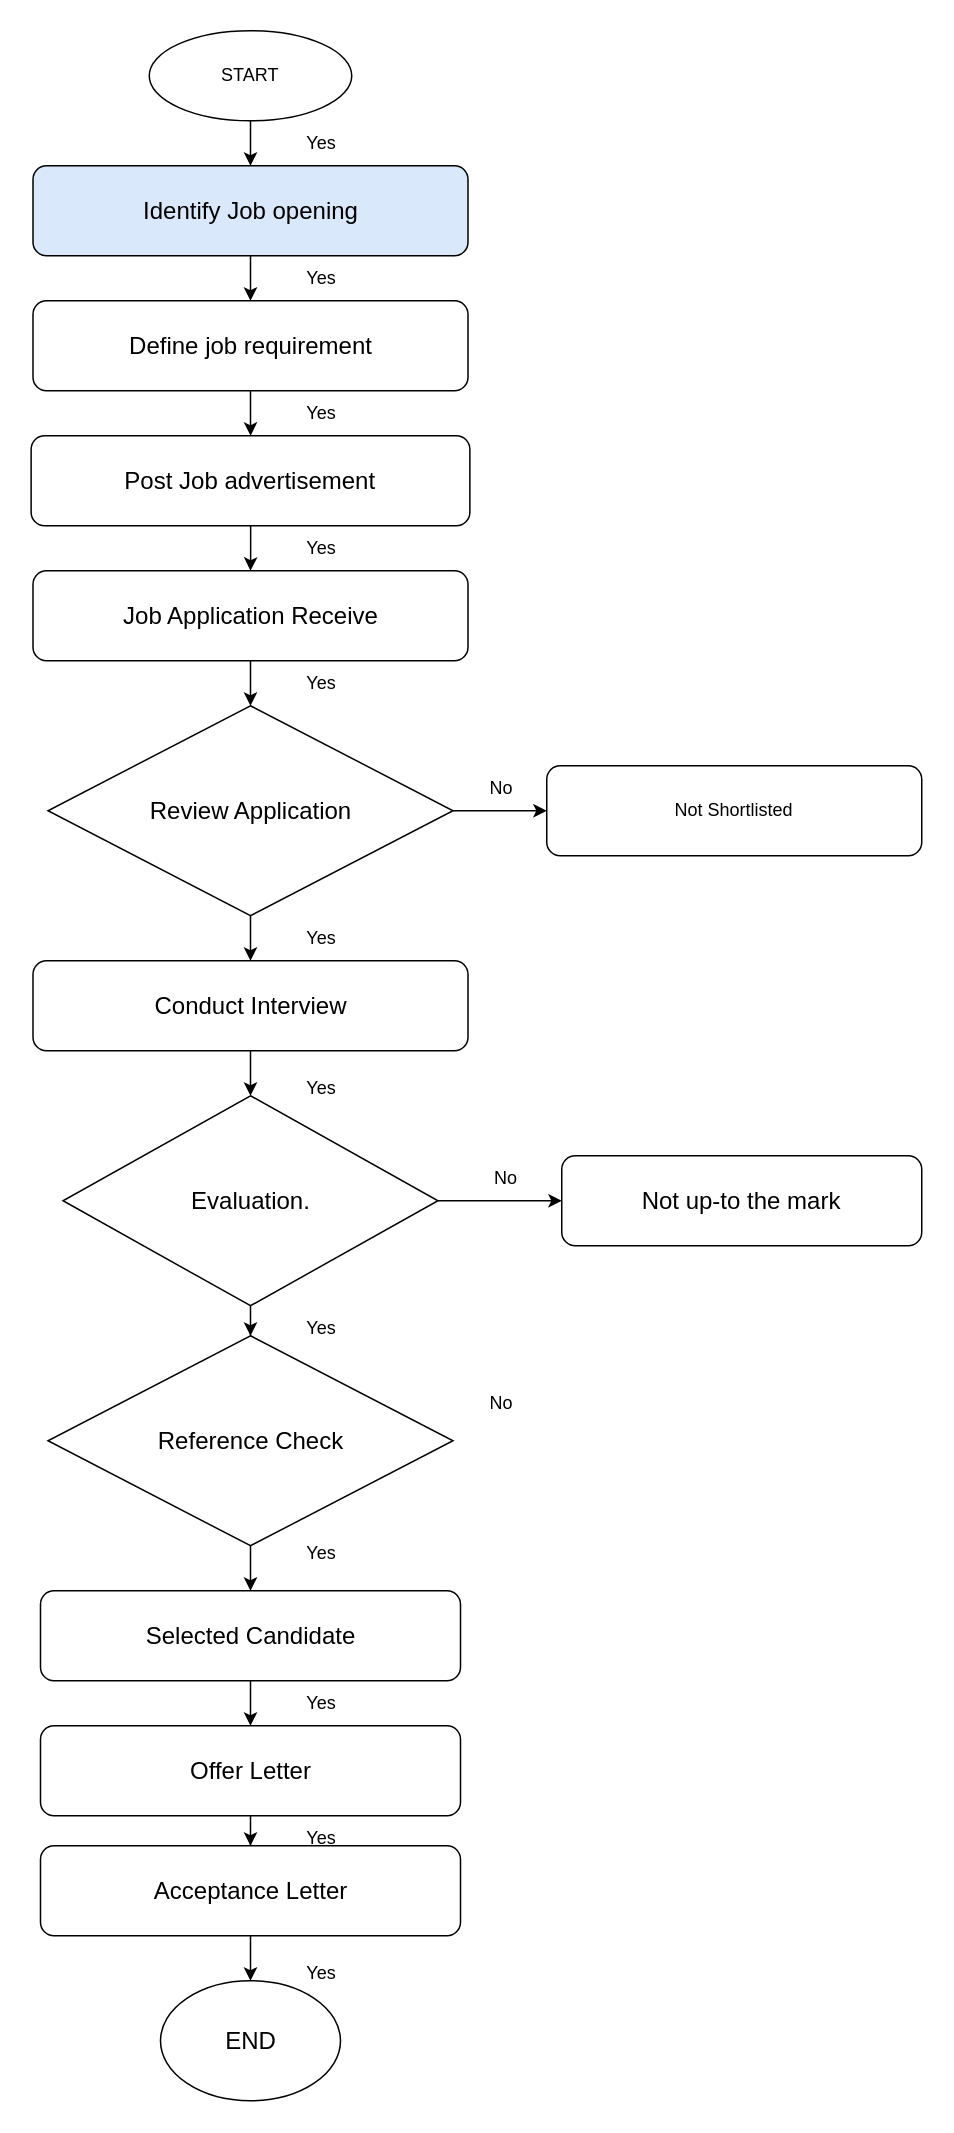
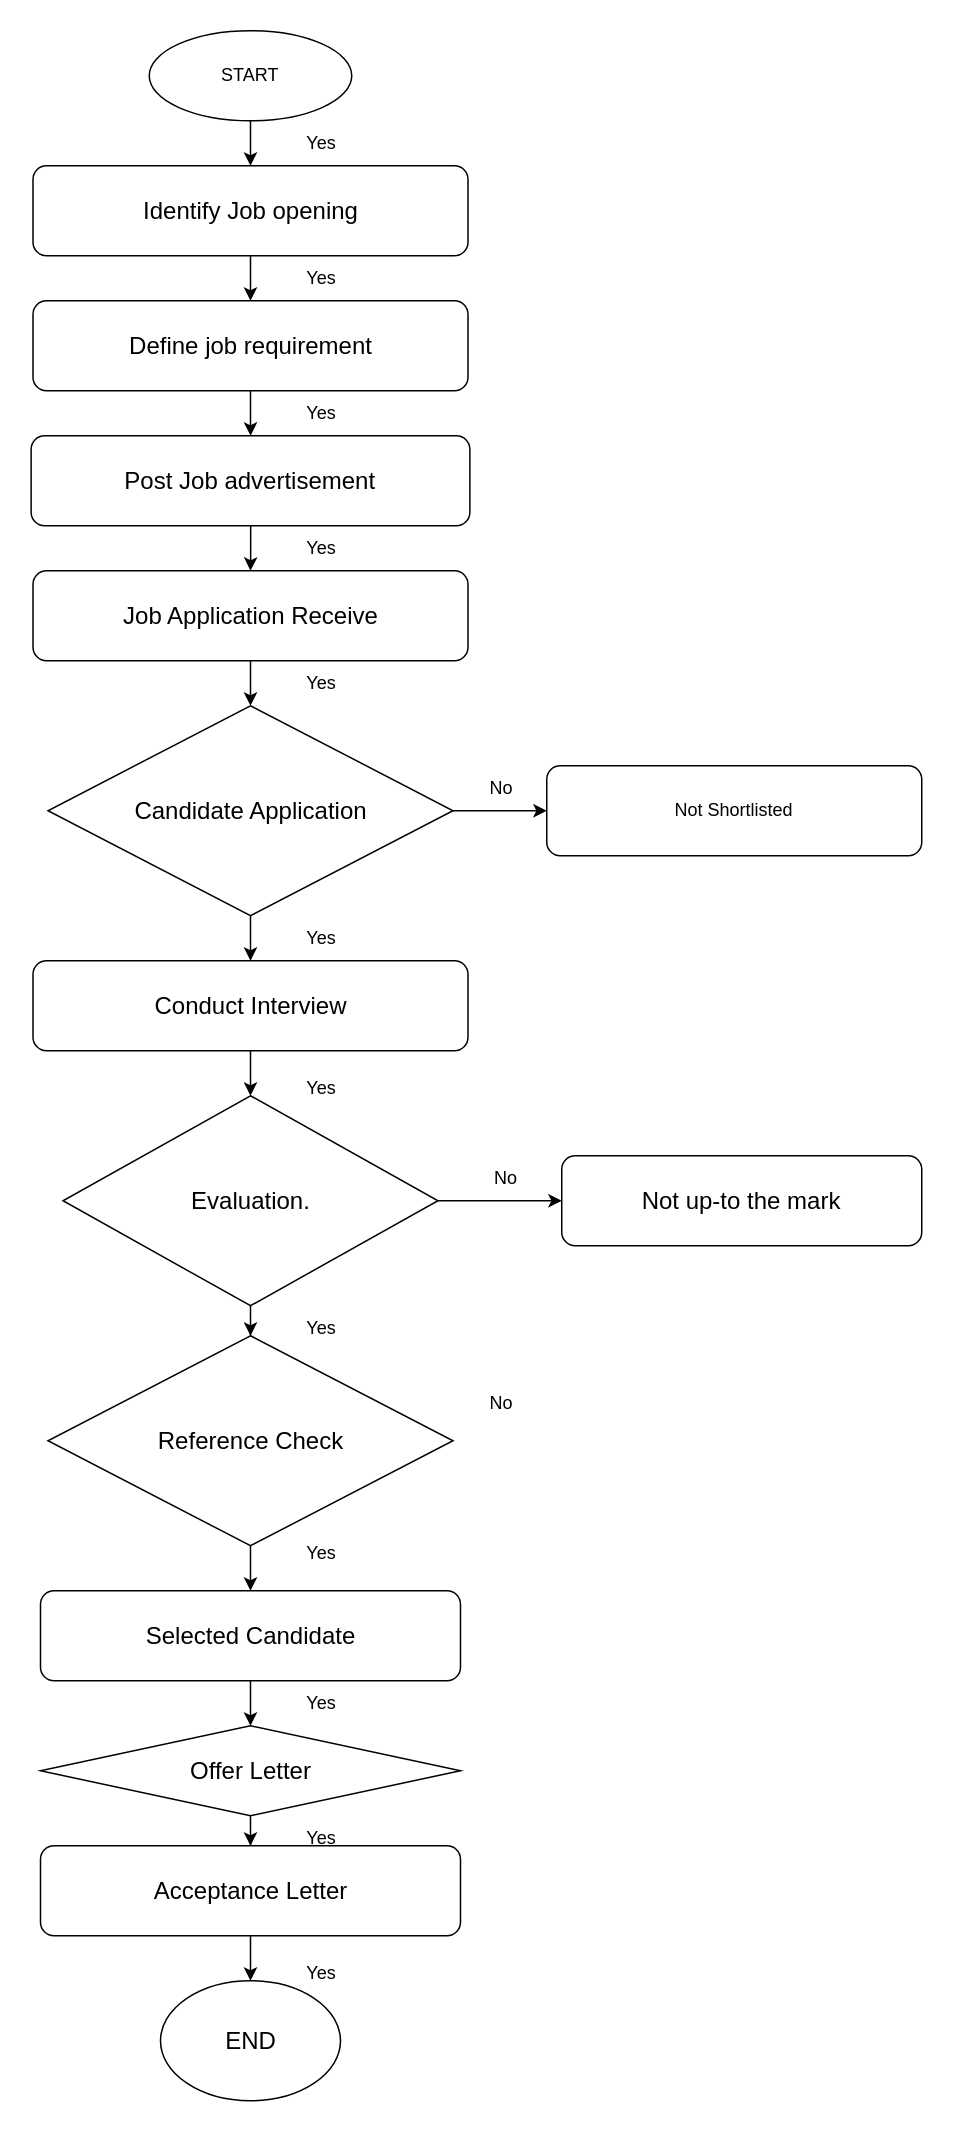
(251, 211) -> (251, 211)
(251, 811) -> (251, 811)
(251, 1771) -> (251, 1771)
